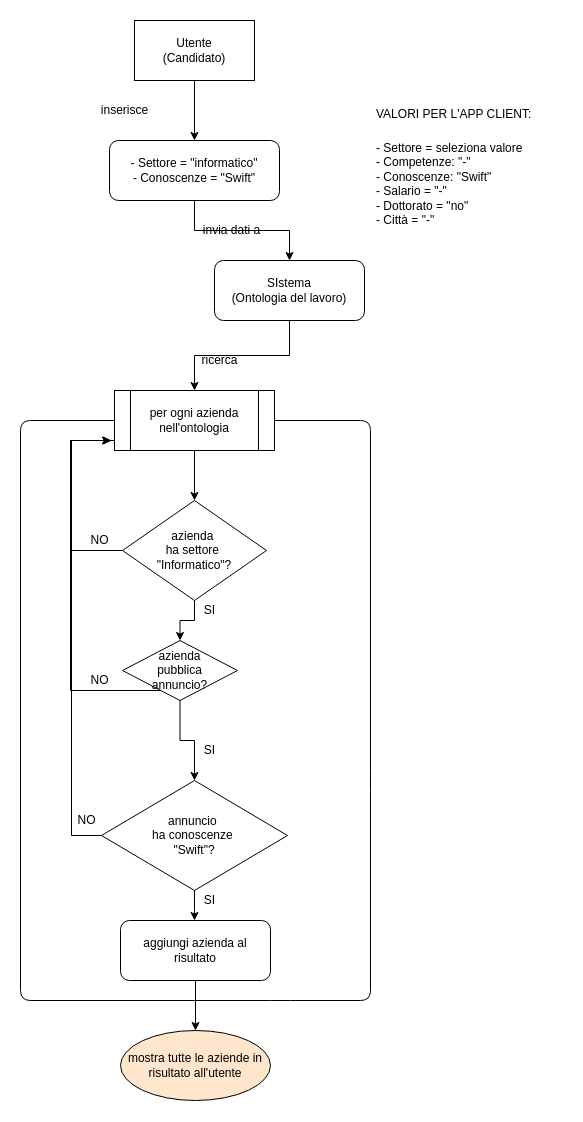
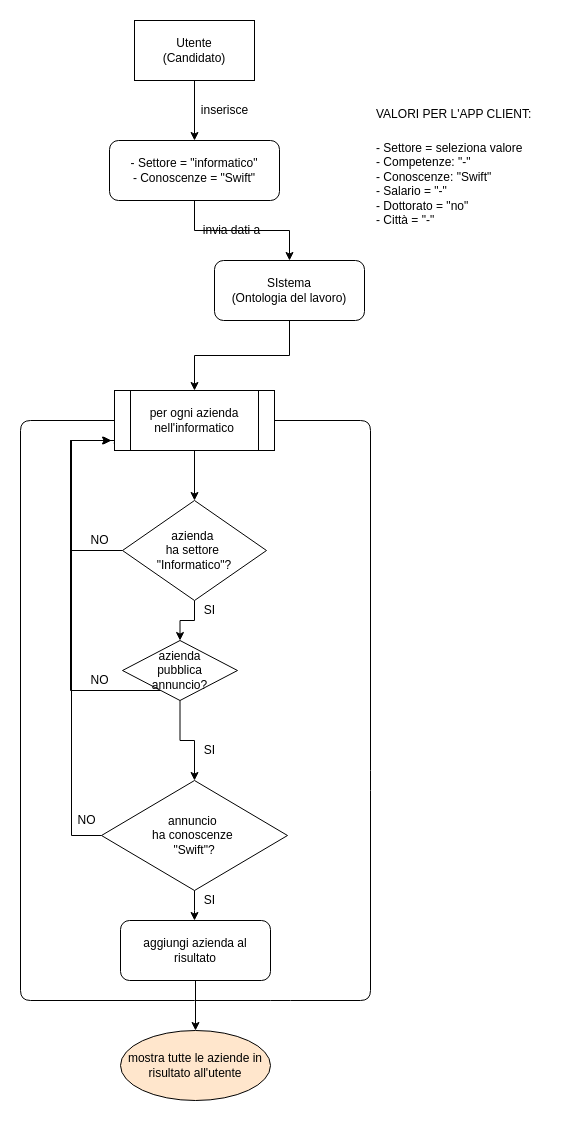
(125, 111) -> (225, 111)
(220, 361) -> none
(195, 421) -> (195, 421)
